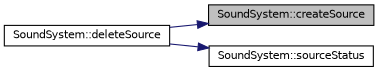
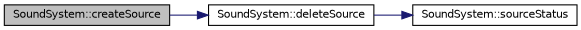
(184, 26) -> (184, 15)
